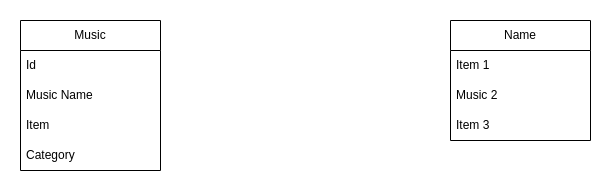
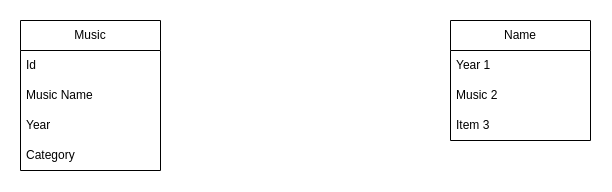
(475, 66) -> (475, 66)
(40, 126) -> (40, 126)
